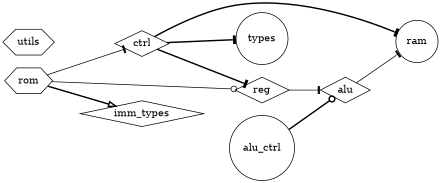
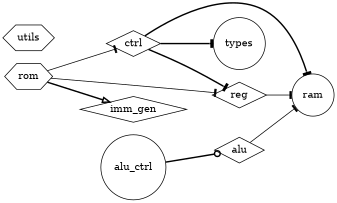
(141, 85) -> (132, 85)
(303, 90) -> (277, 95)
(142, 114) -> (133, 109)
